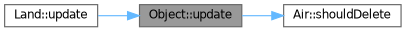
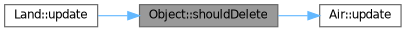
(191, 16) -> (209, 16)
(342, 16) -> (360, 16)
